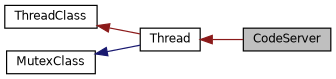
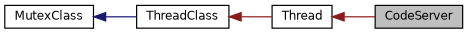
(124, 48) -> (121, 17)
